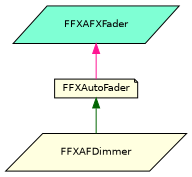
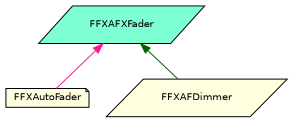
(96, 121) -> (163, 65)
